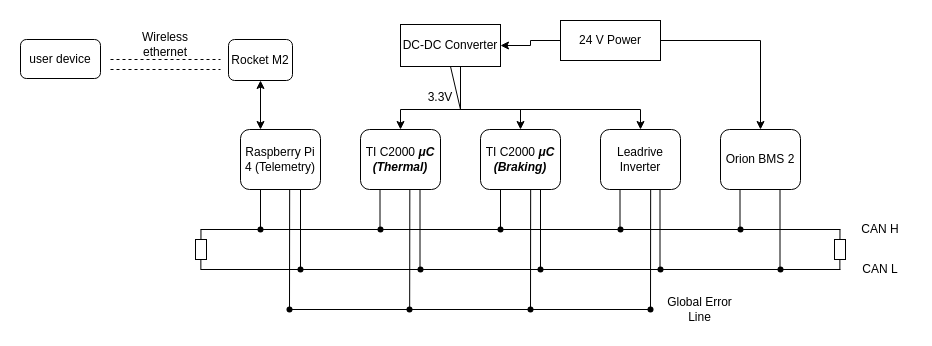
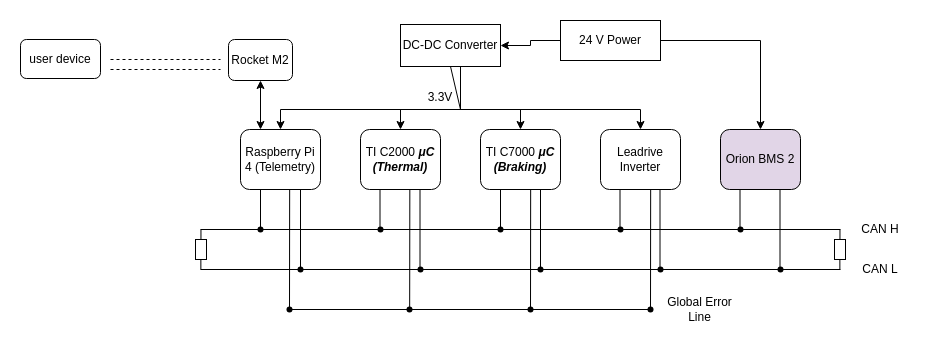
(166, 45) -> none
none -> (334, 110)
(521, 160) -> (521, 160)
(761, 160) -> (761, 160)
